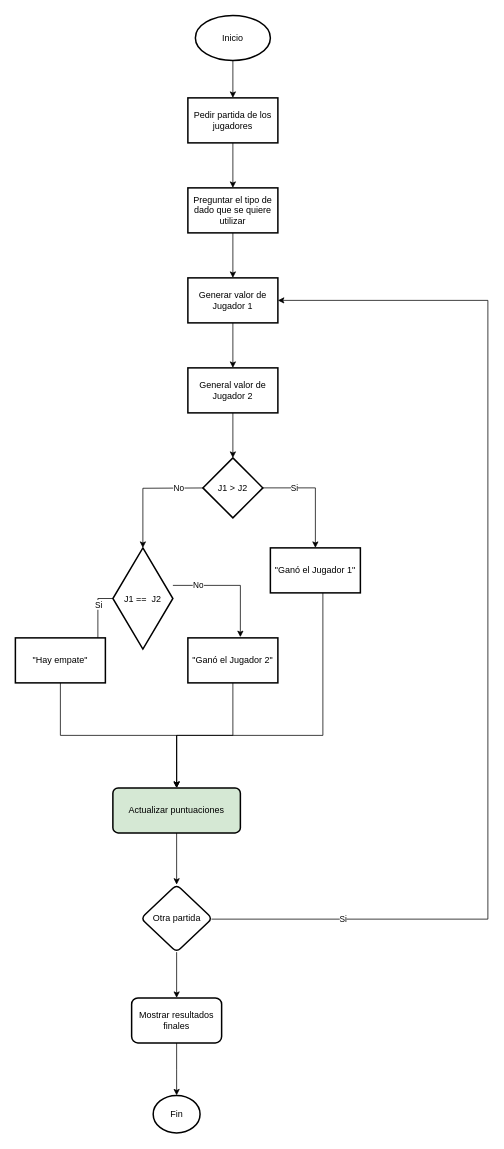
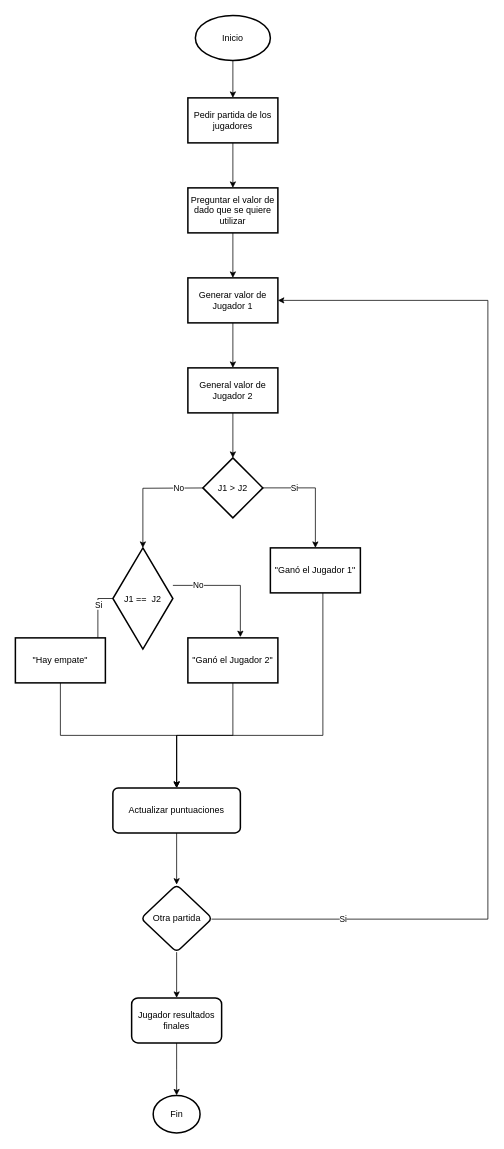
(233, 210) -> (233, 210)
(177, 810) -> (177, 810)
(177, 1020) -> (177, 1020)
